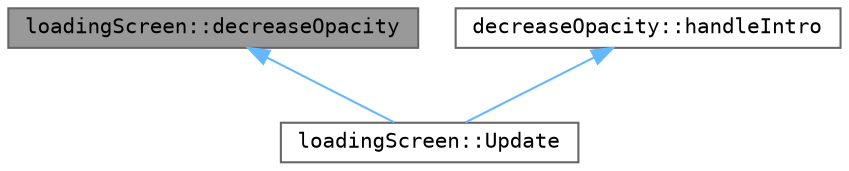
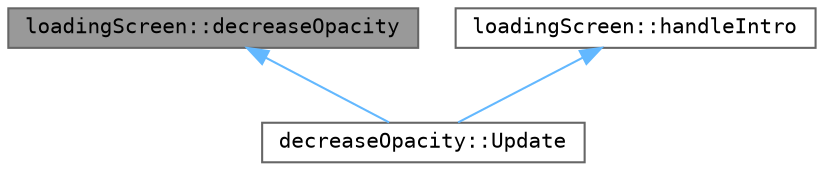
(648, 28) -> (636, 28)
(430, 143) -> (423, 143)
